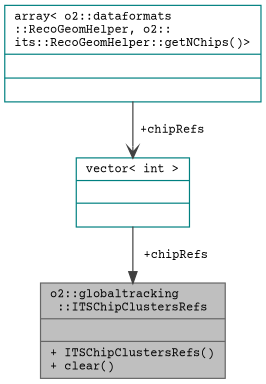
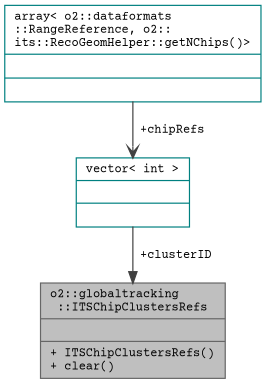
(94, 29) -> (94, 29)
(173, 255) -> (173, 255)
